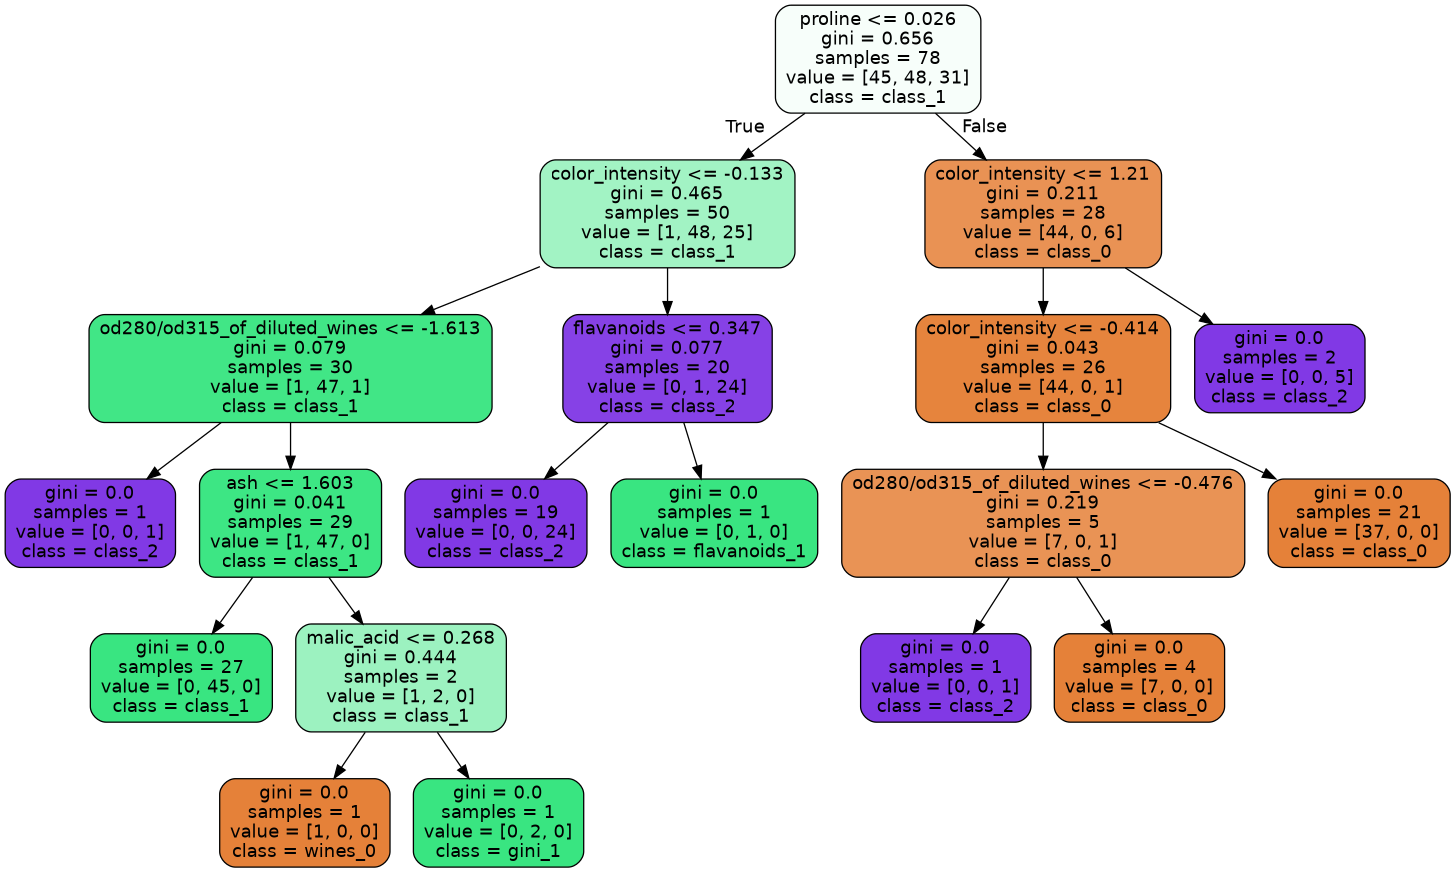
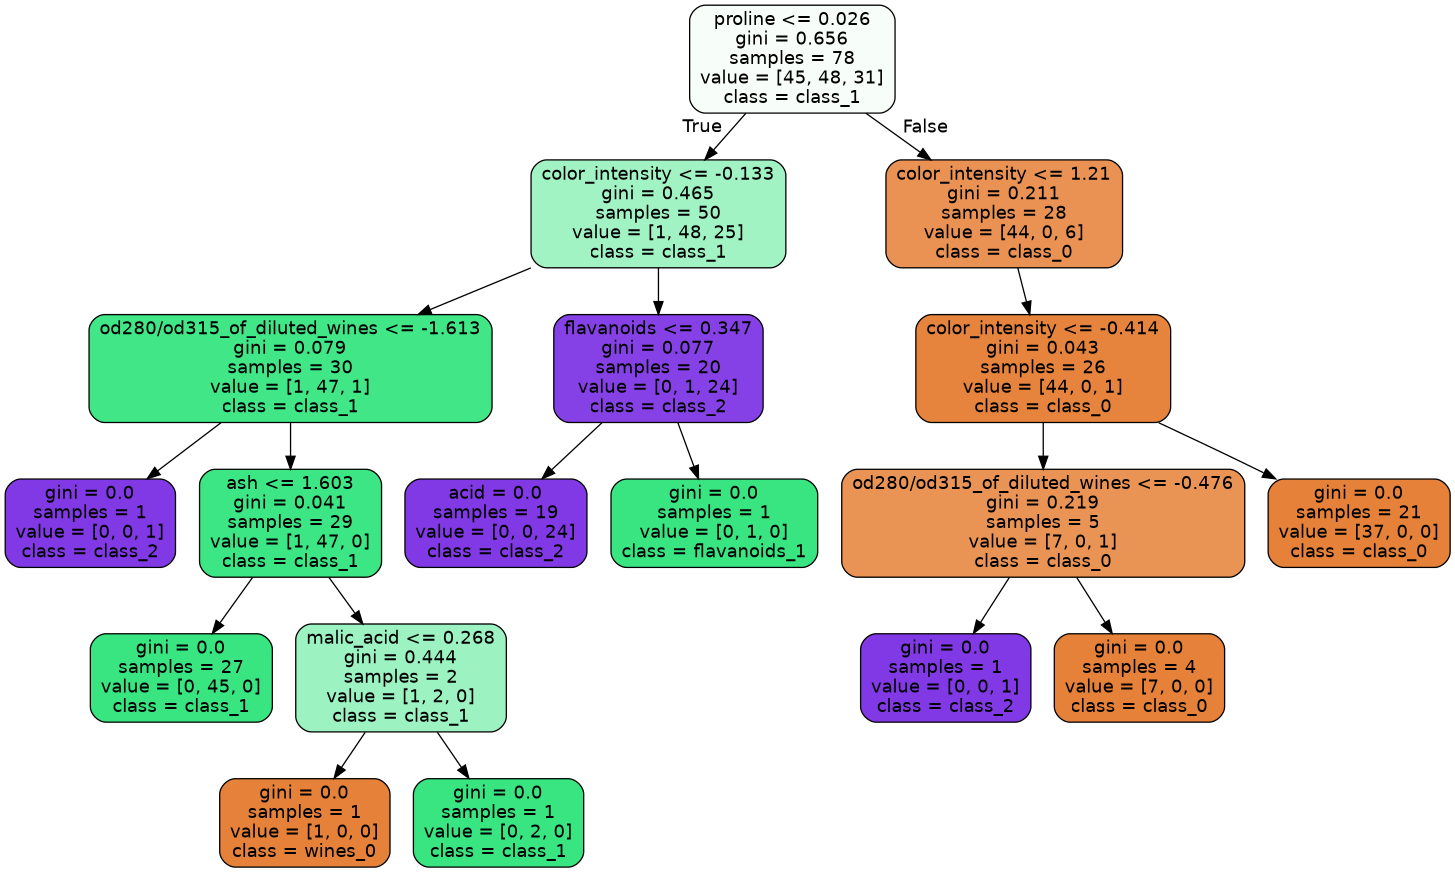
(1280, 369) -> none
(496, 523) -> (496, 523)
(499, 823) -> (499, 823)
